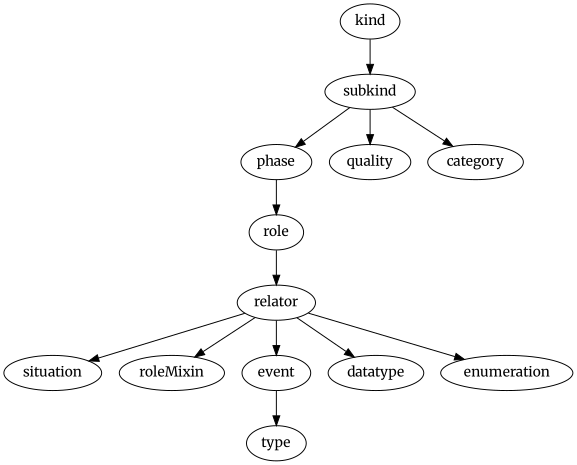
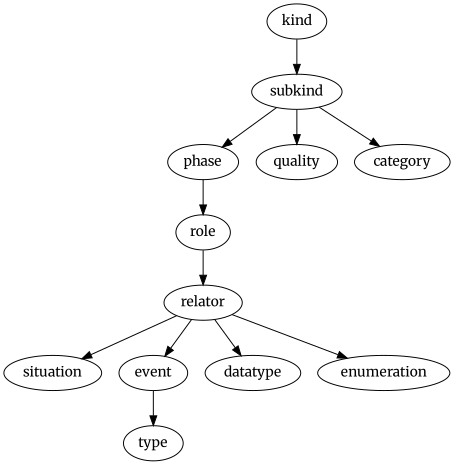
(172, 373) -> none
